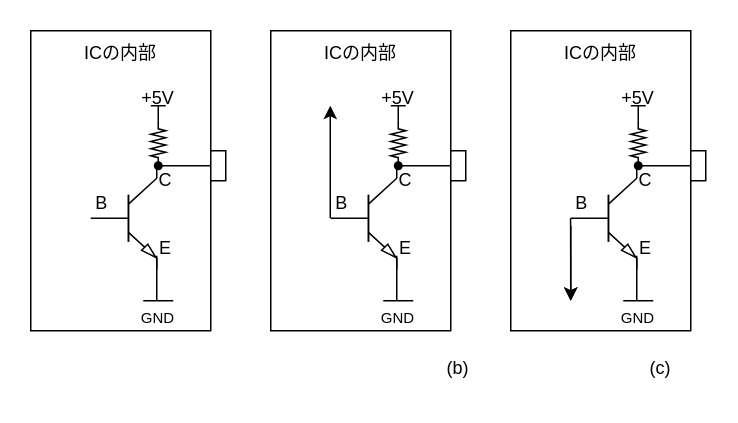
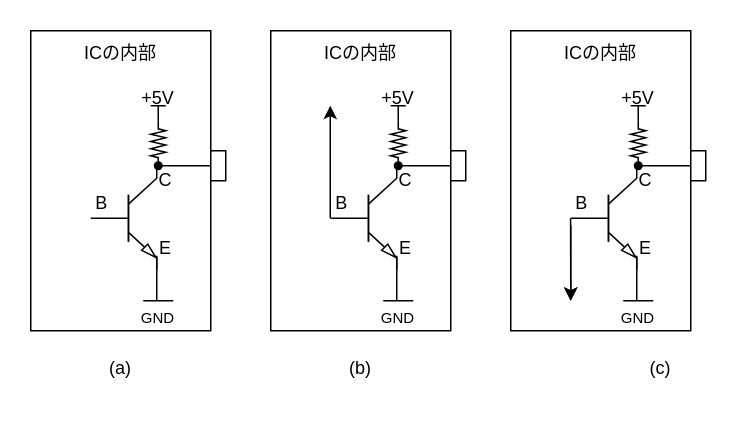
none -> (121, 368)
(458, 368) -> (361, 368)
